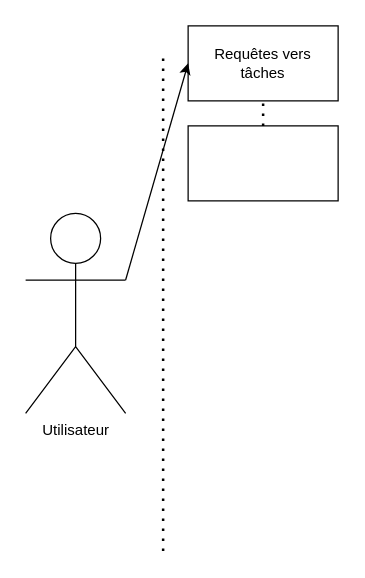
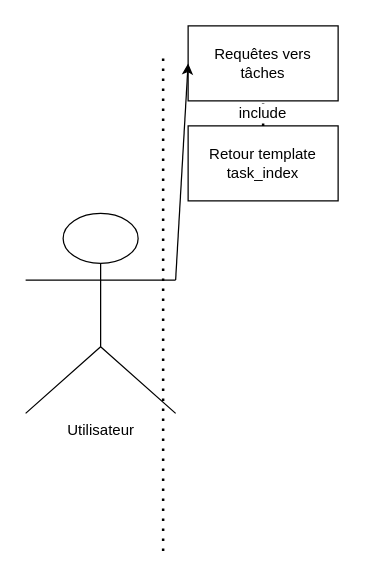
none -> (263, 113)
none -> (263, 163)
(76, 313) -> (101, 313)
